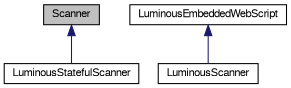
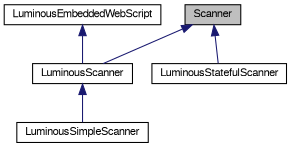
none -> (143, 46)
none -> (83, 132)
